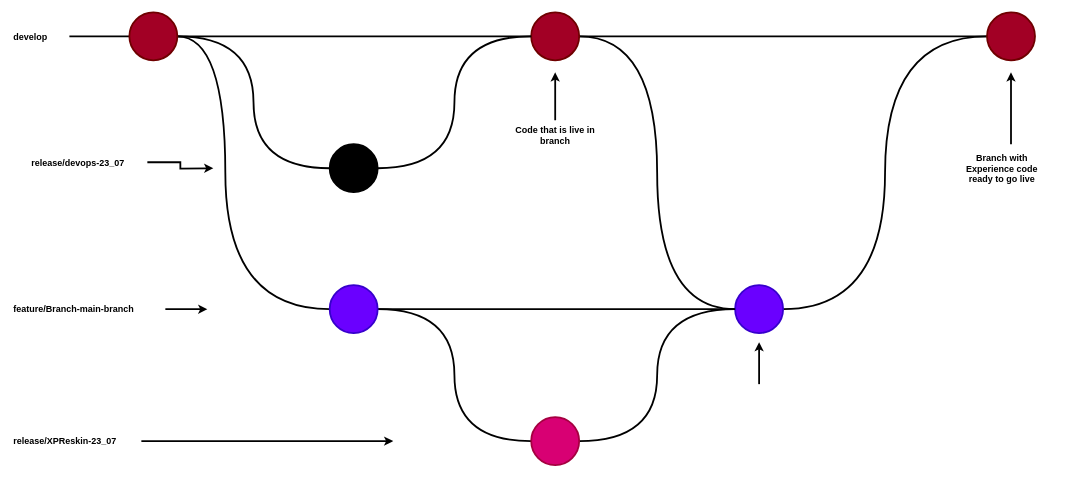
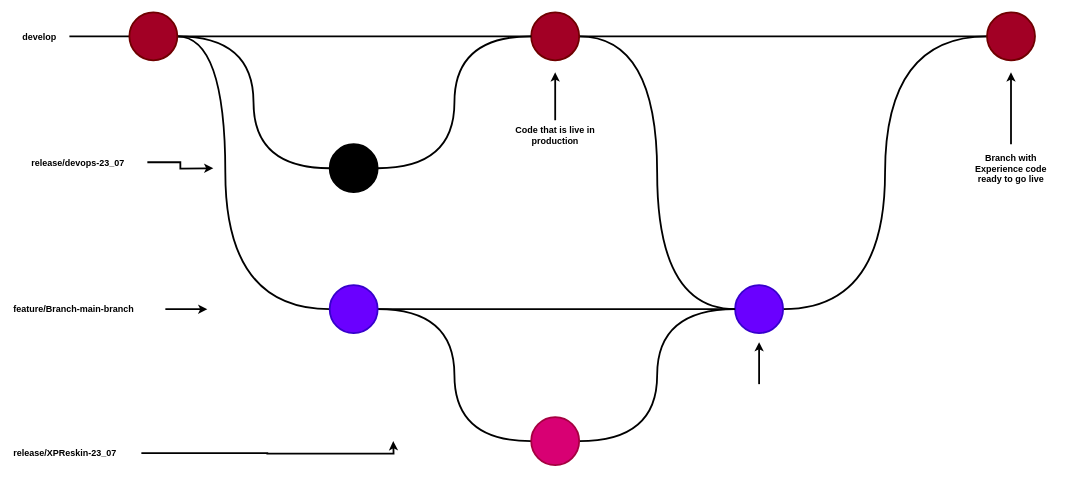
(30, 36) -> (39, 36)
(555, 135) -> (555, 135)
(1002, 168) -> (1011, 168)
(77, 441) -> (77, 453)
